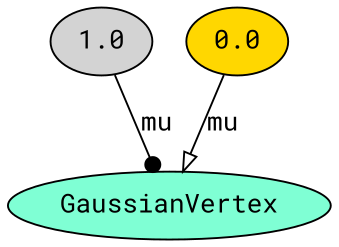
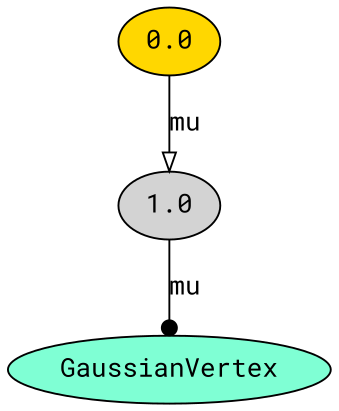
(207, 114) -> (169, 114)
